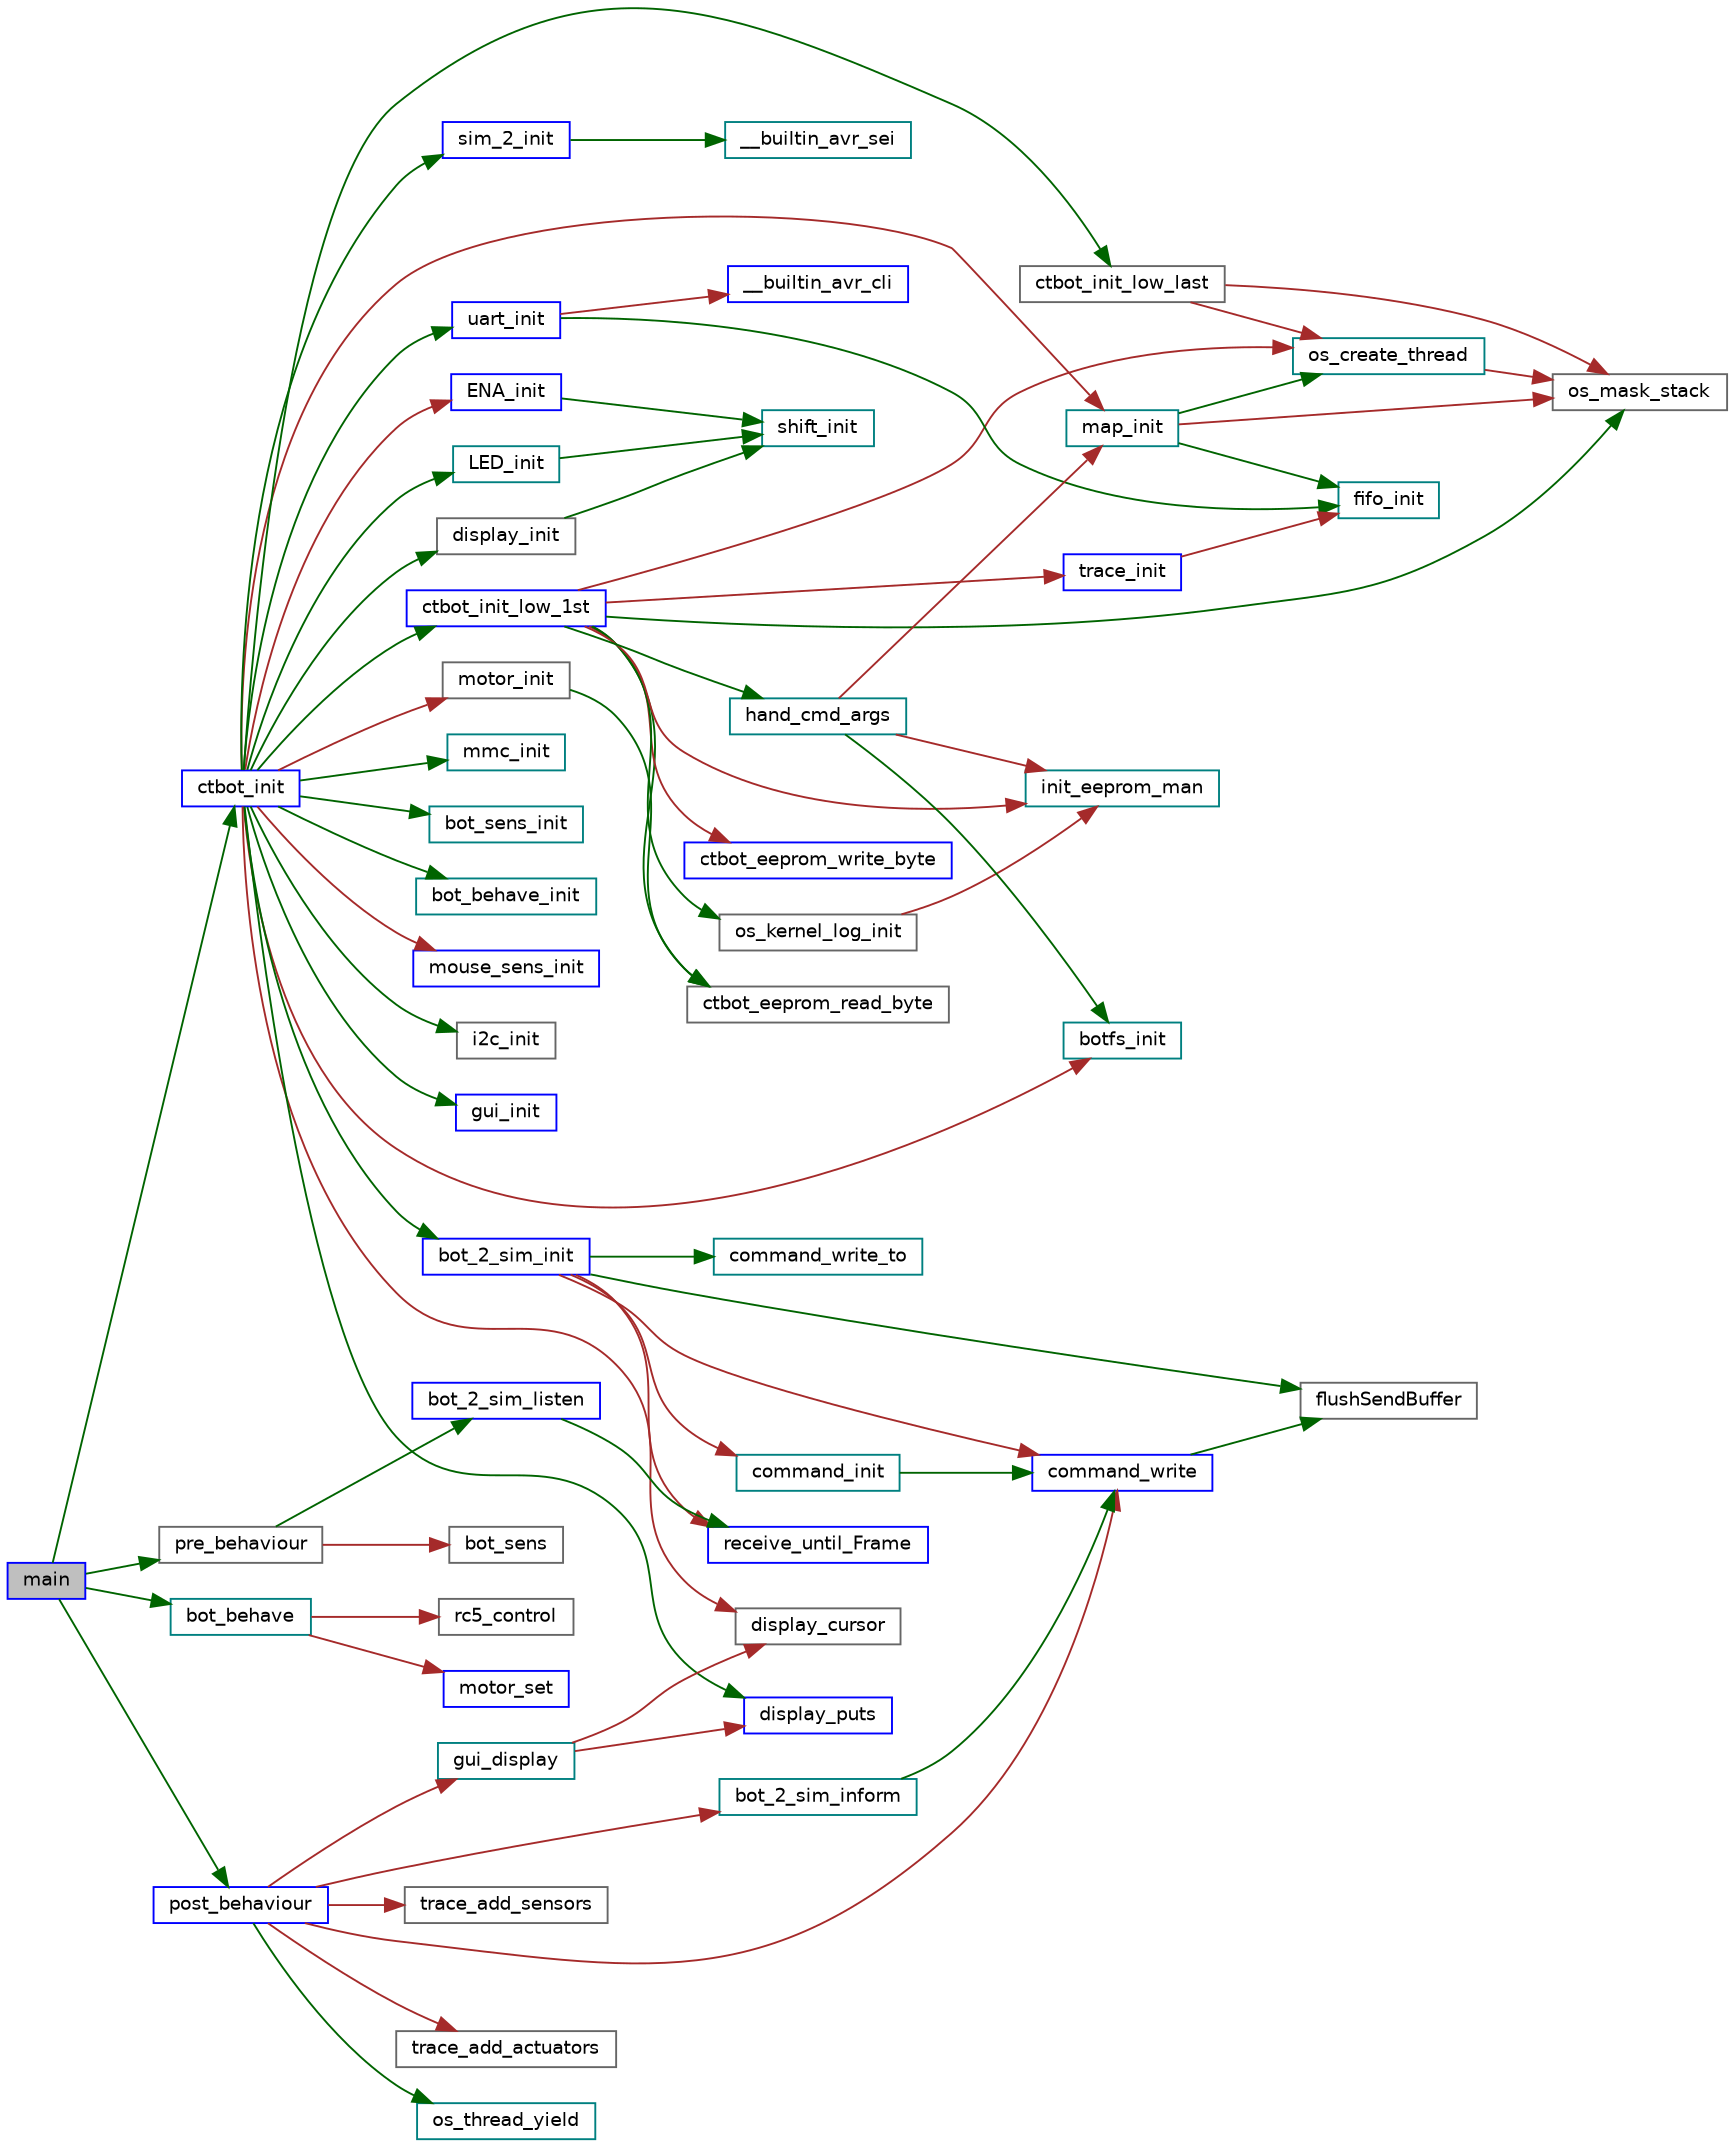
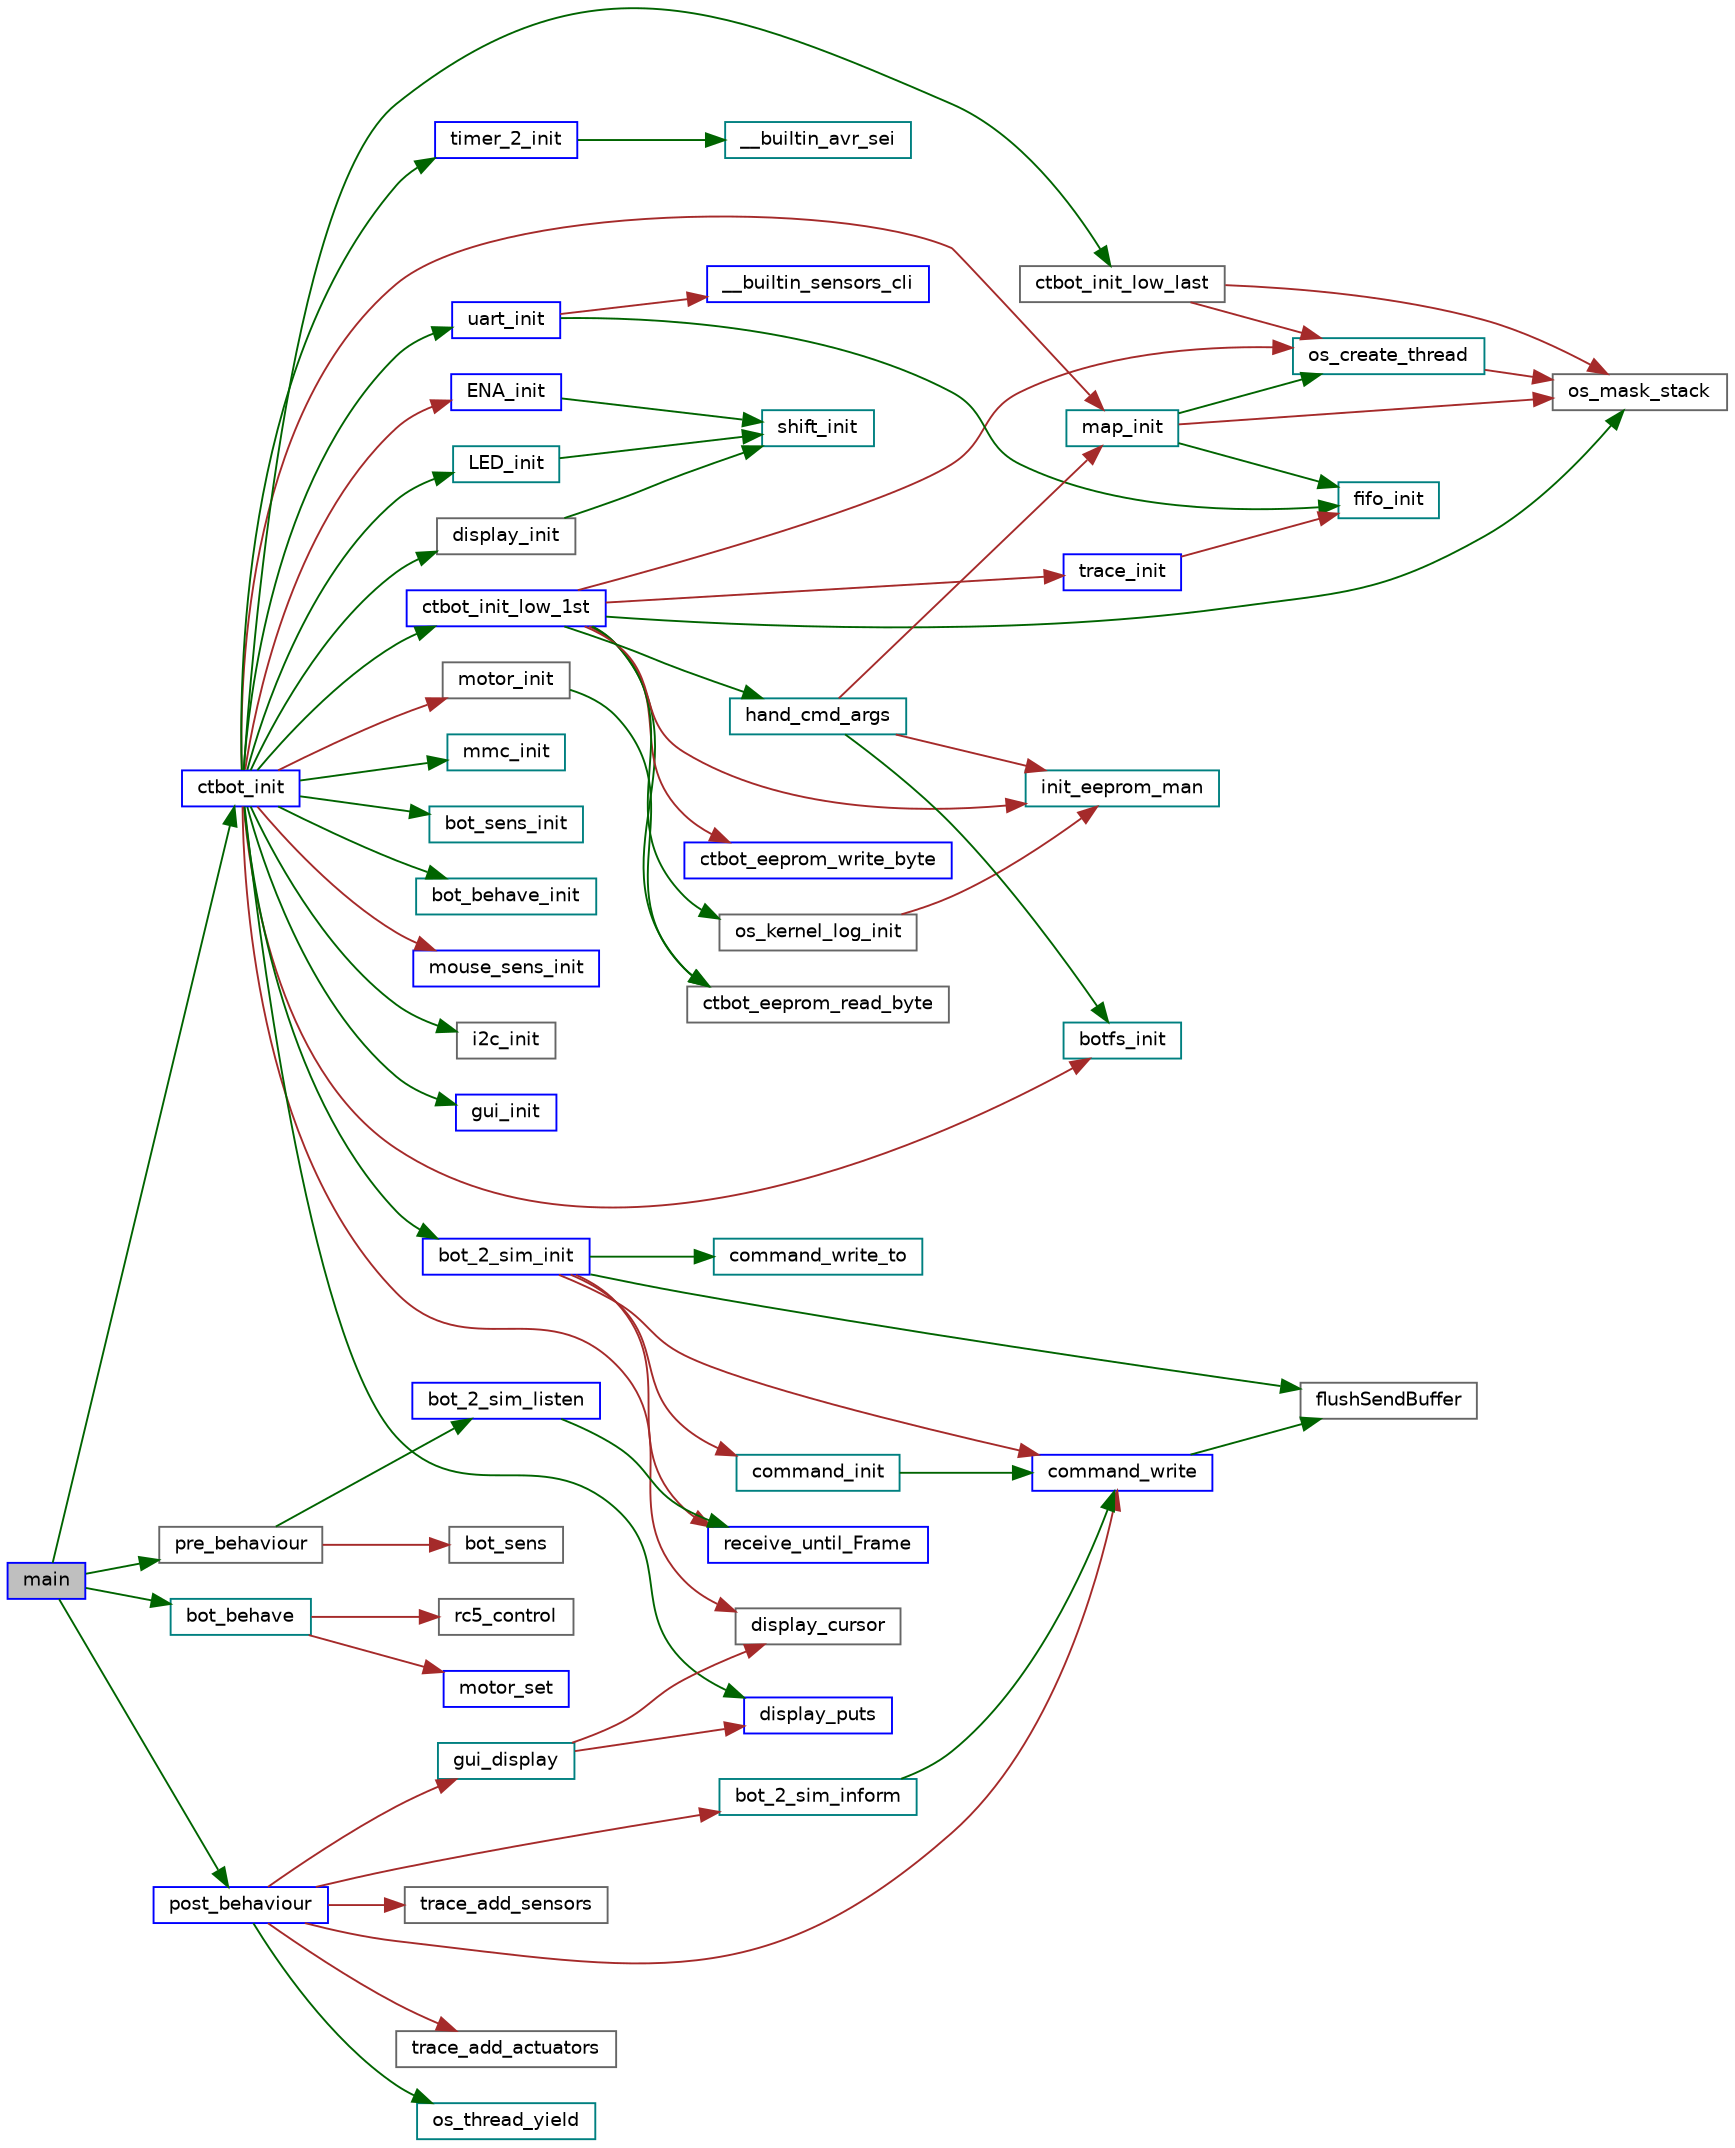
(506, 140) -> (506, 140)
(818, 284) -> (818, 284)
